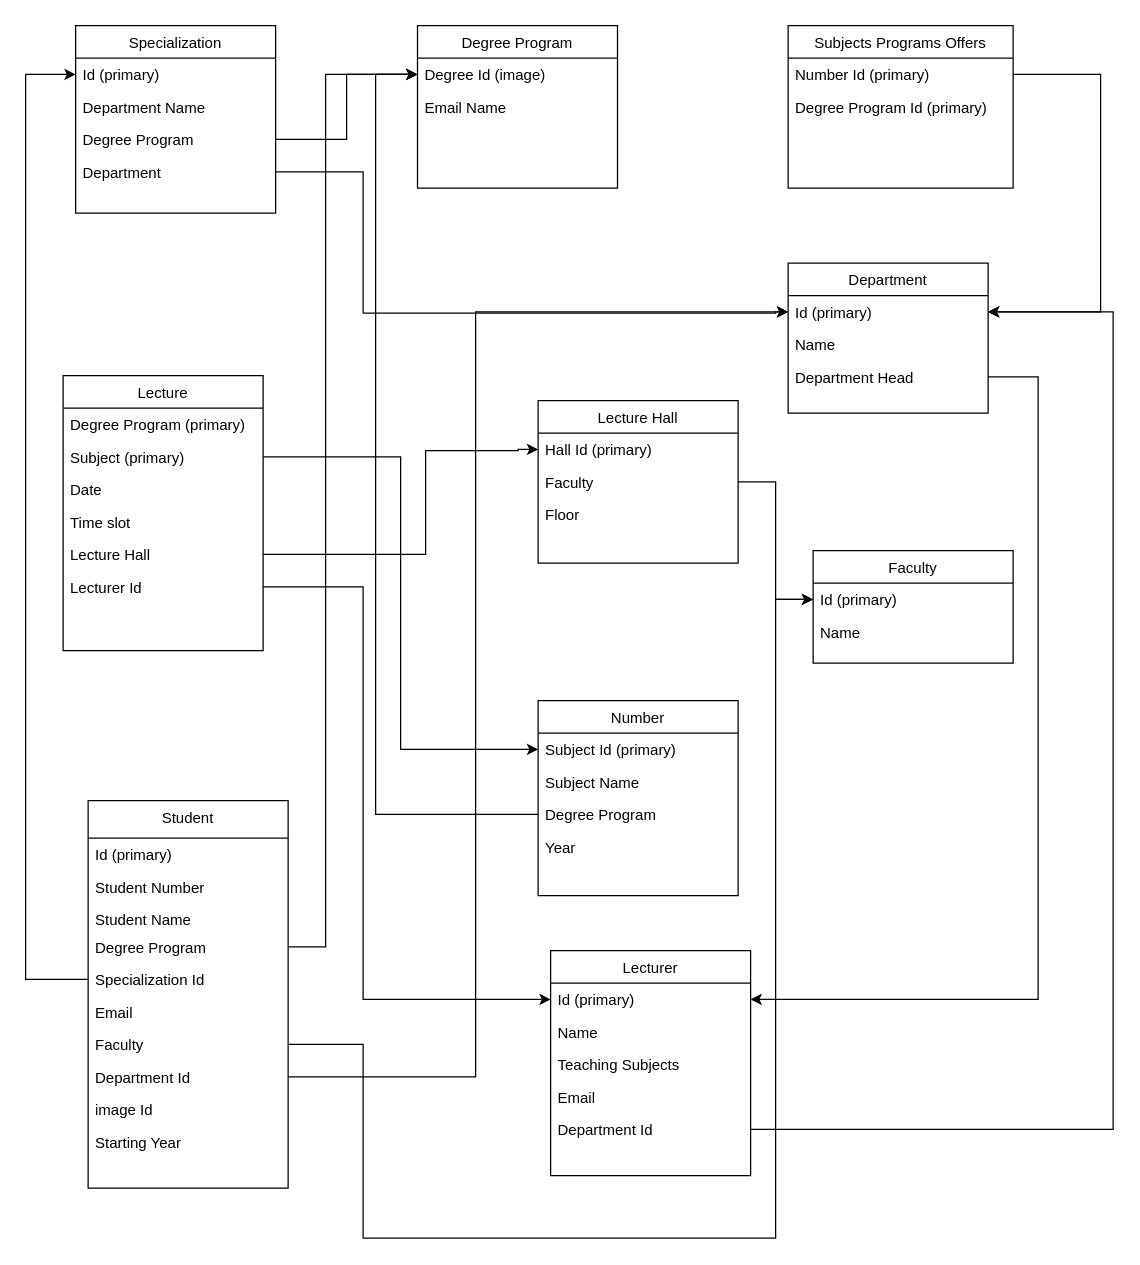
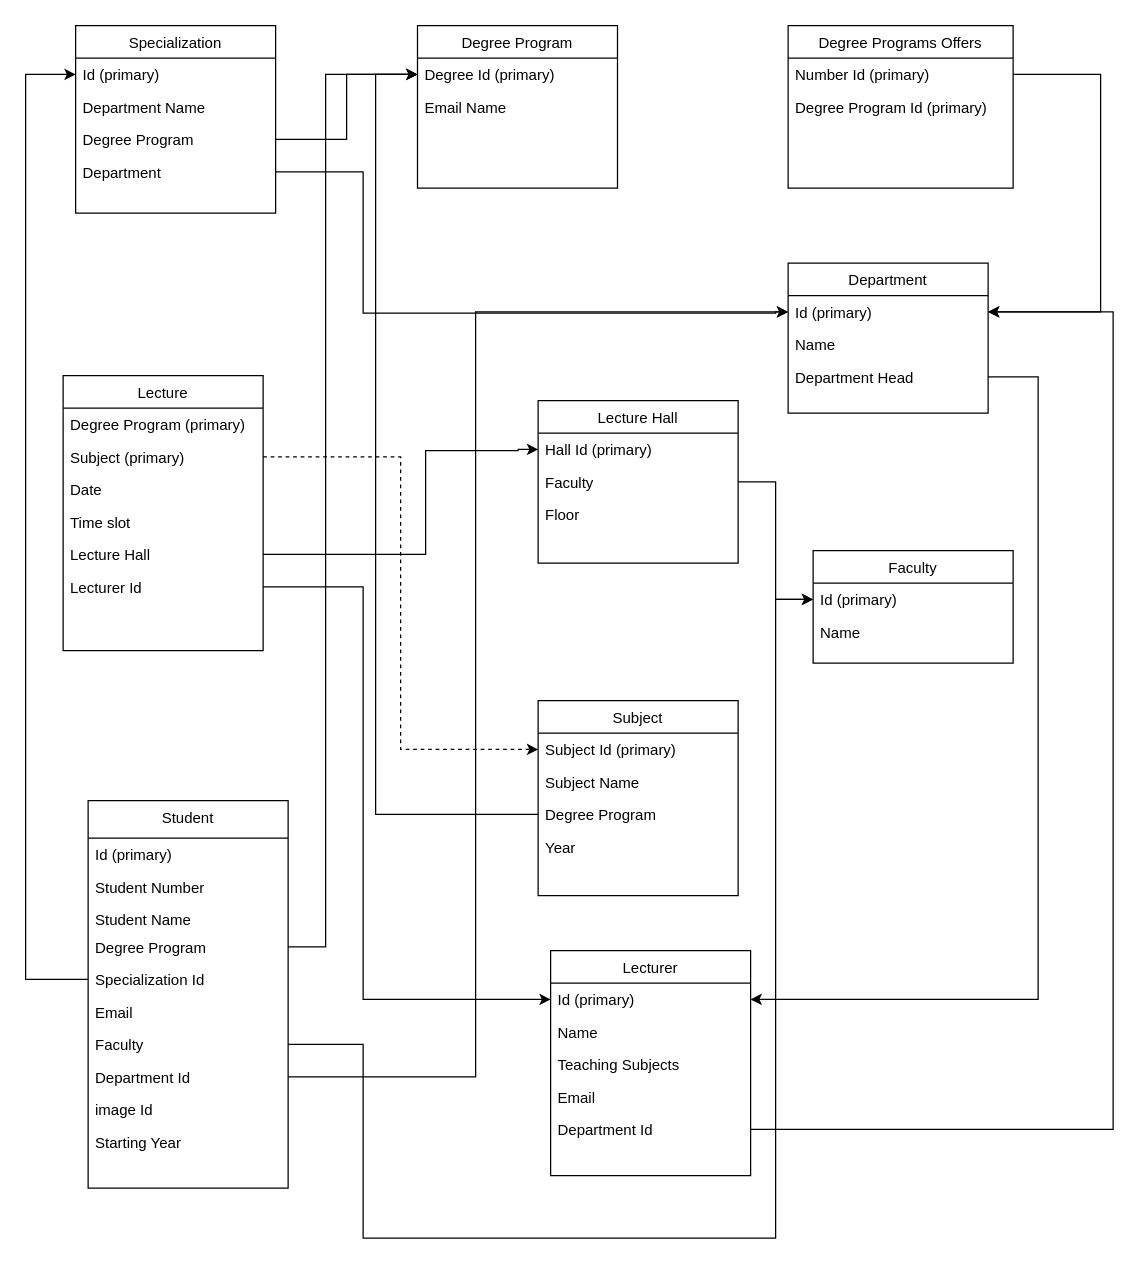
(900, 43) -> (900, 43)
(490, 75) -> (498, 75)
(401, 598) -> (401, 598)
(638, 718) -> (638, 718)
